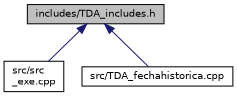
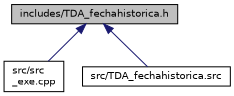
(96, 14) -> (95, 14)
(157, 76) -> (156, 76)
